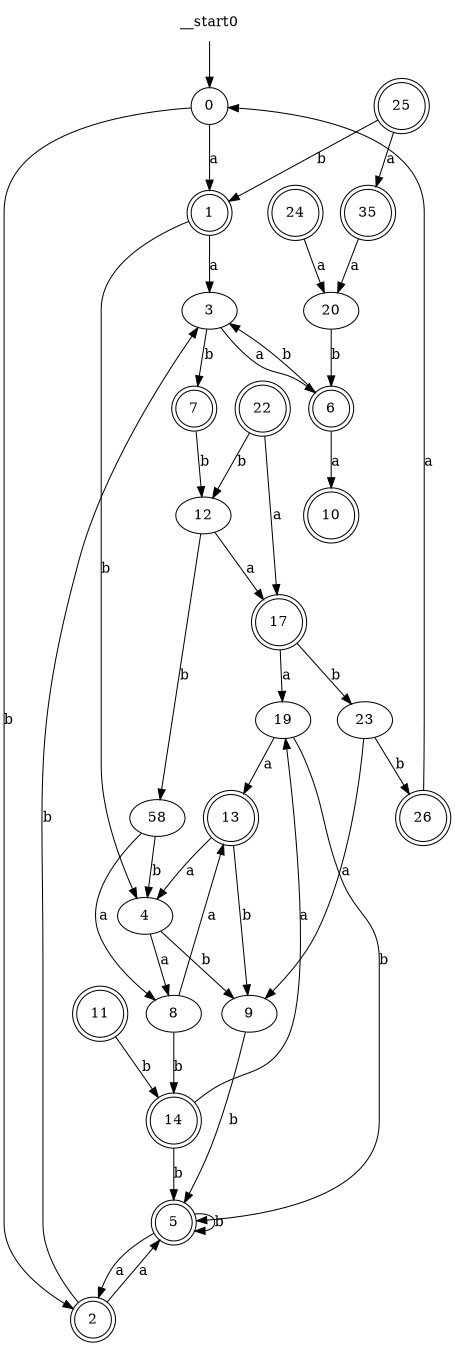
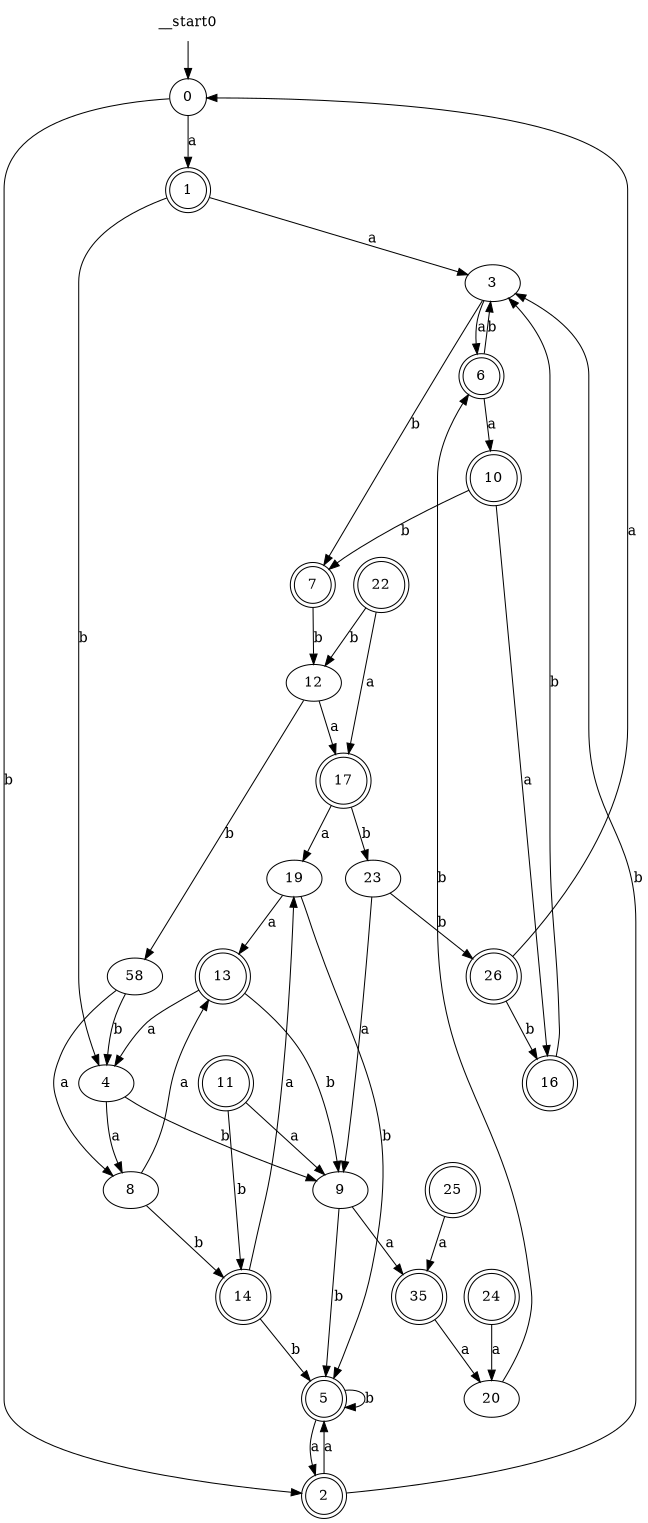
(308, 158) -> none
none -> (402, 524)
none -> (550, 1083)
none -> (283, 1137)
none -> (371, 1232)
